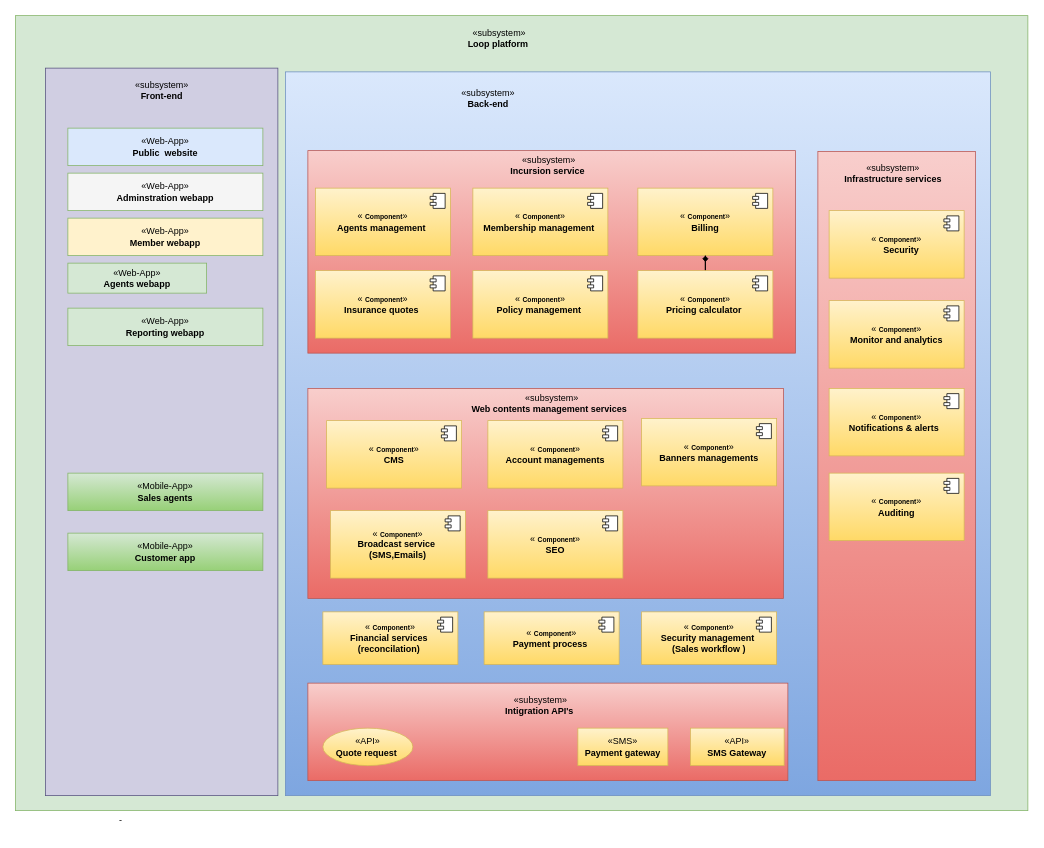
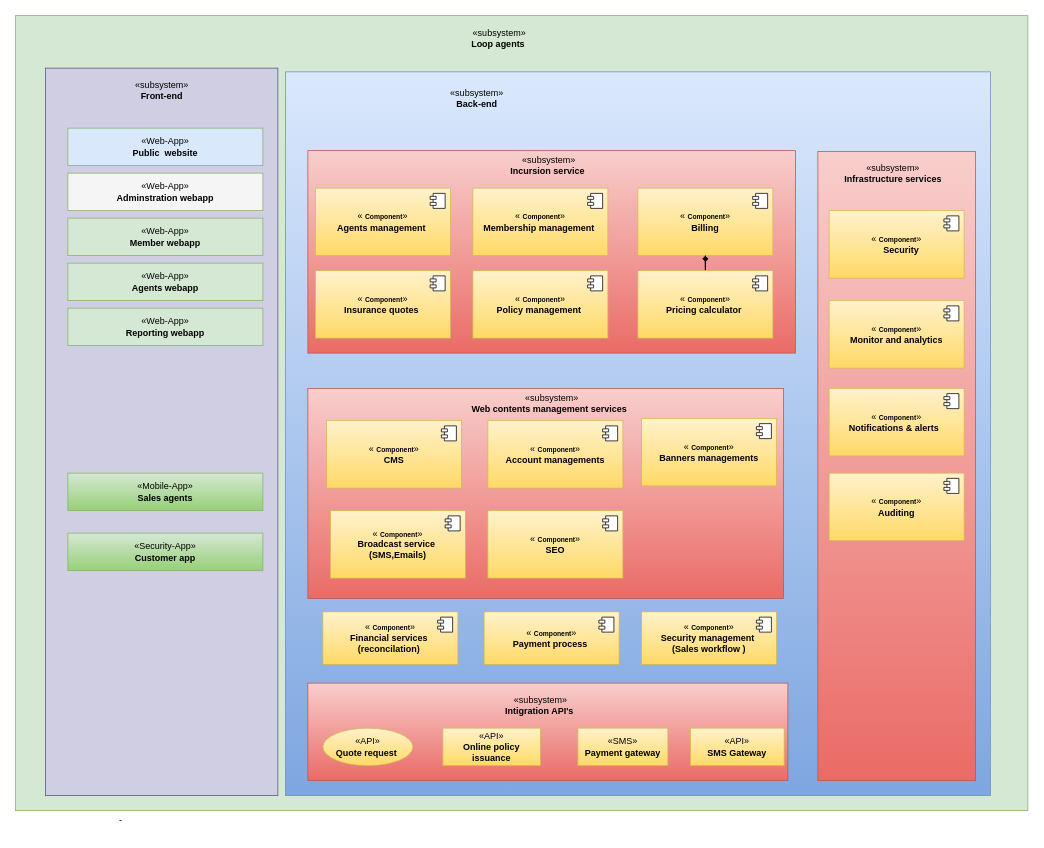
(500, 38) -> (500, 38)
(488, 98) -> (477, 98)
(165, 237) -> (165, 237)
(137, 278) -> (165, 282)
(165, 552) -> (165, 552)
none -> (492, 747)
